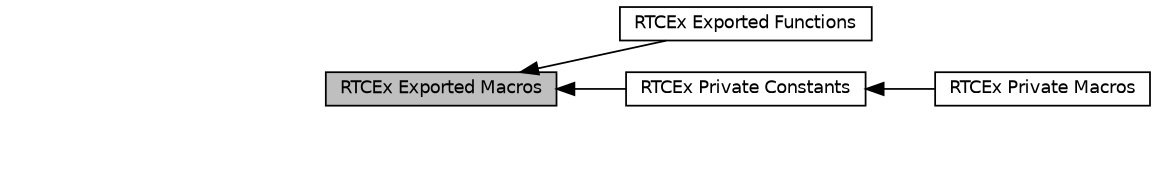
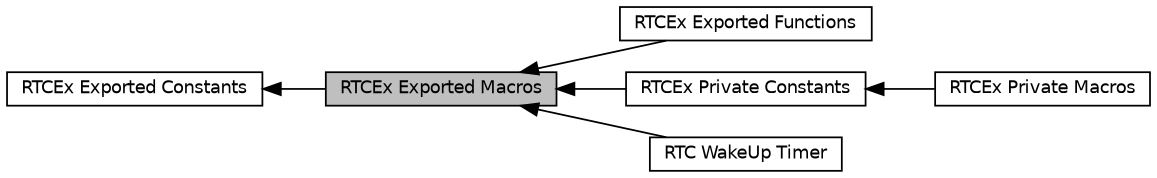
none -> (135, 89)
none -> (746, 154)
